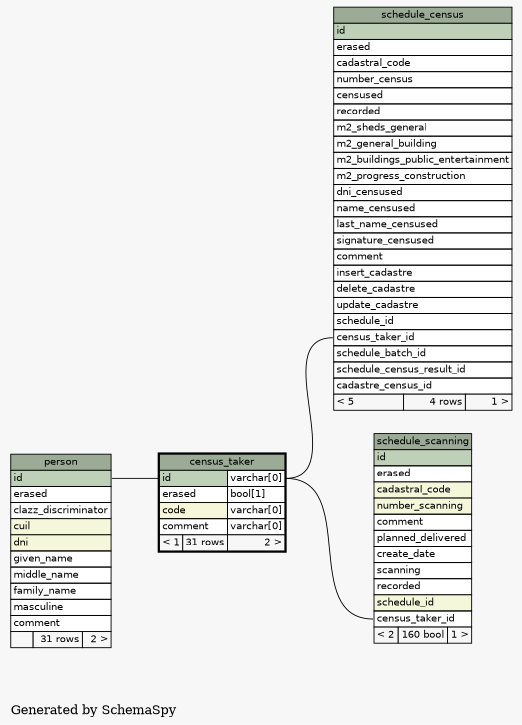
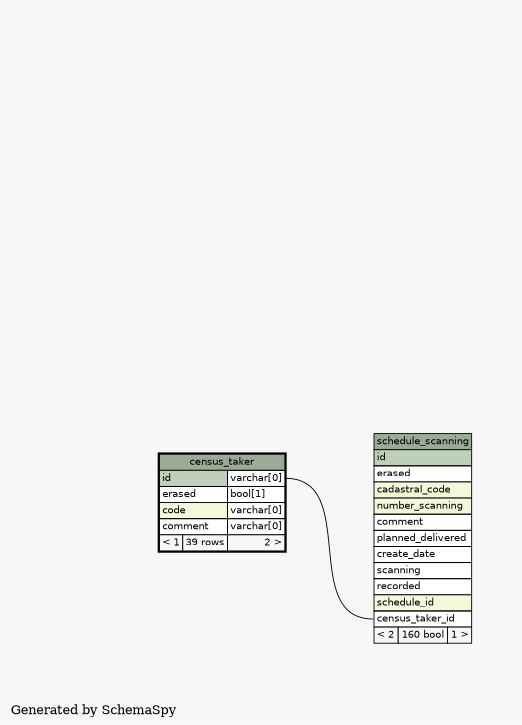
(422, 209) -> none
(205, 542) -> (205, 542)
(61, 551) -> none
